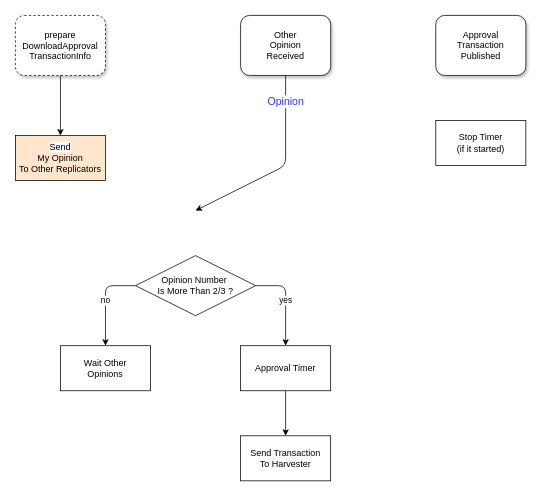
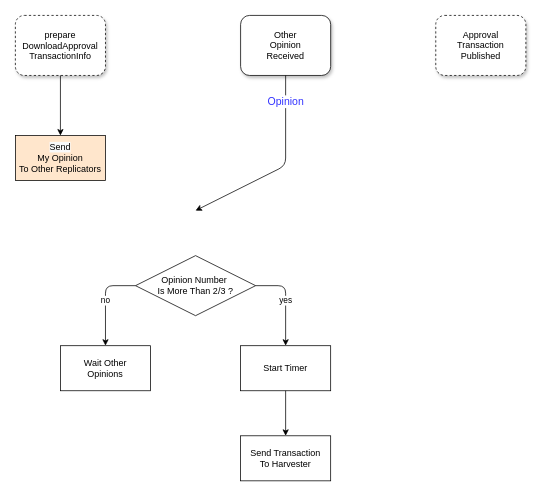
(480, 45) -> (480, 45)
(480, 143) -> none
(285, 368) -> (285, 368)
